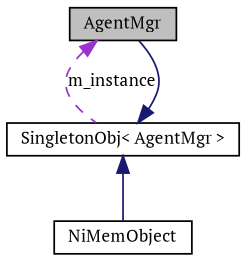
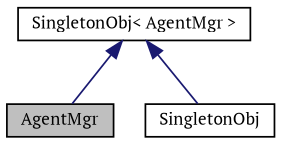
(67, 90) -> none
(123, 237) -> (210, 120)
